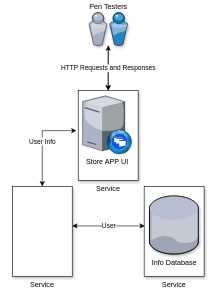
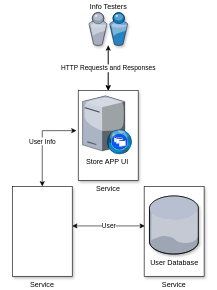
(109, 6) -> (109, 6)
(175, 263) -> (175, 263)
